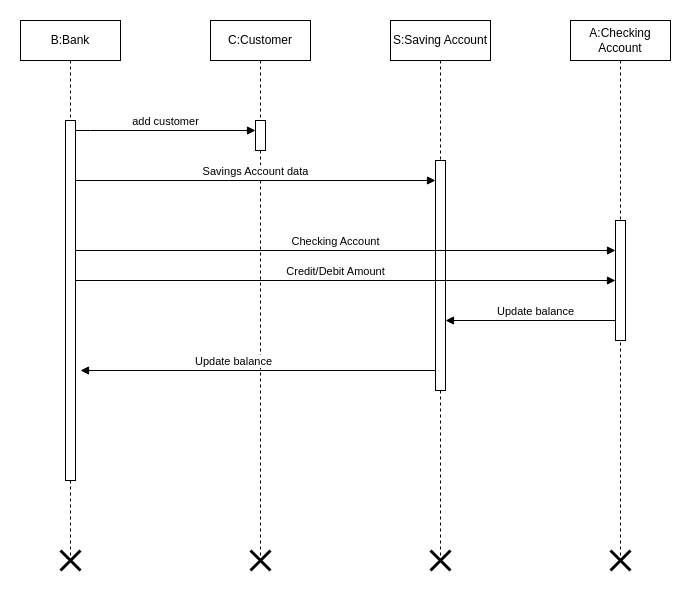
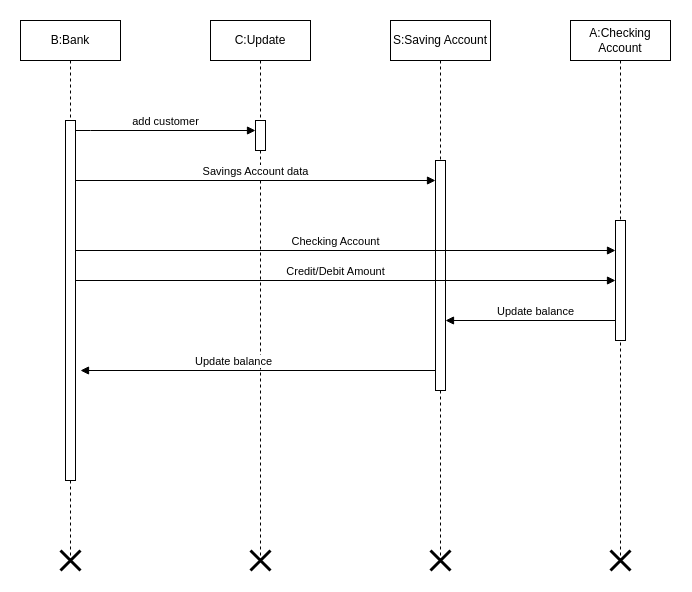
(261, 41) -> (261, 41)
